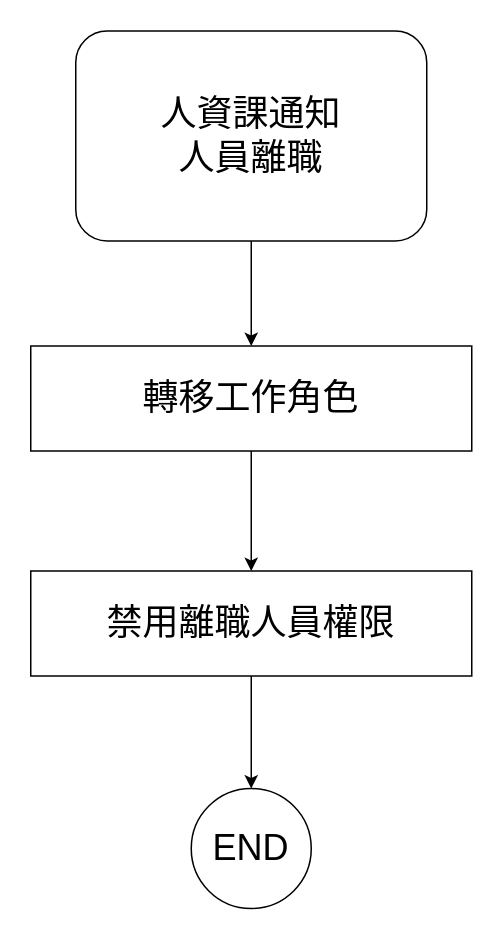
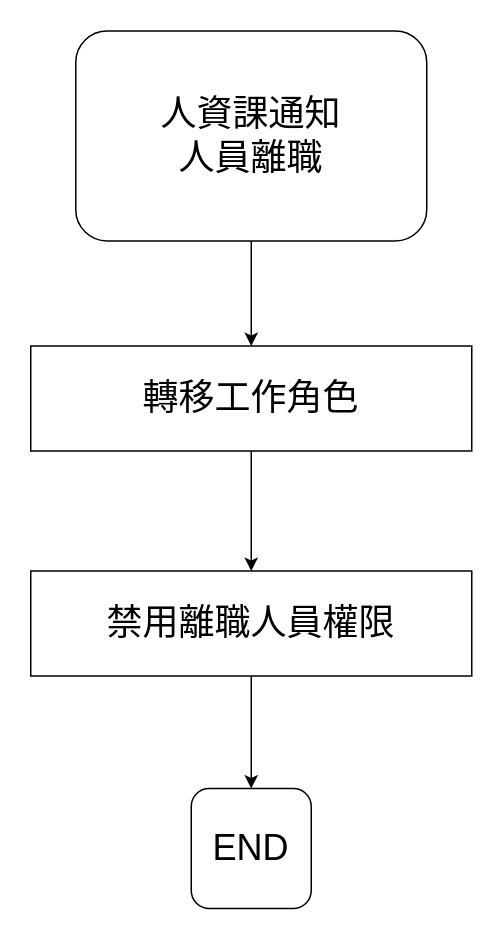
(251, 848) -> (251, 848)
